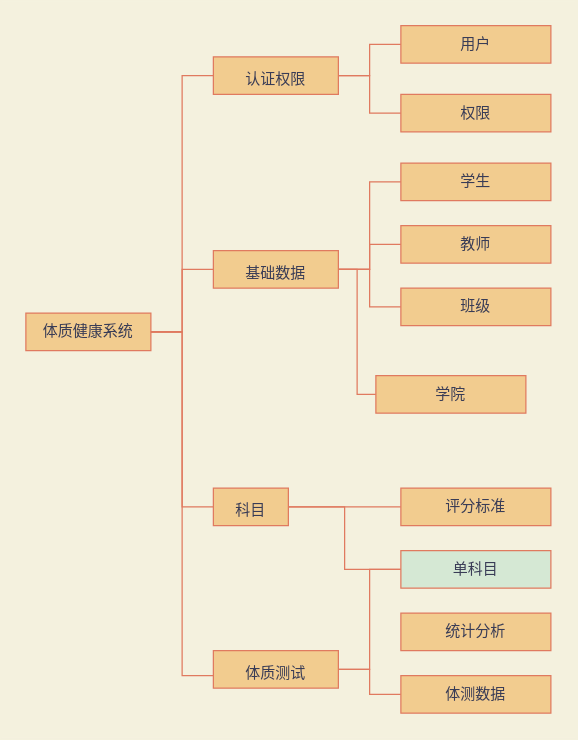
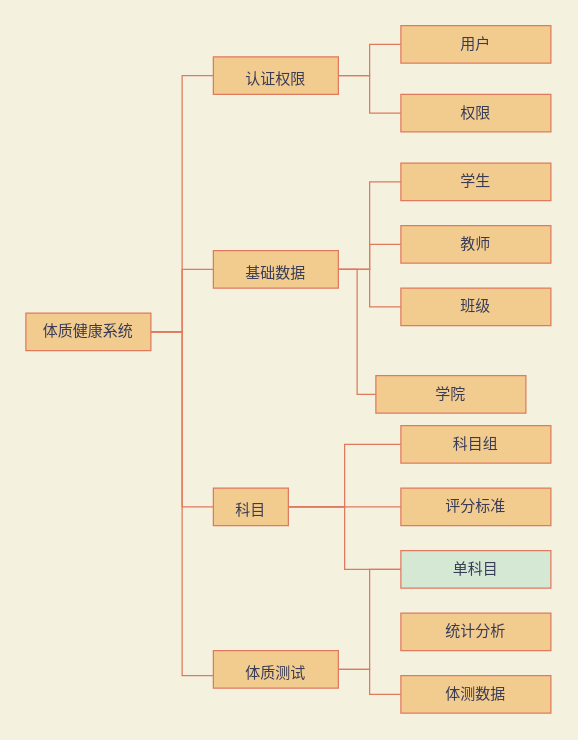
none -> (476, 444)
none -> (344, 446)
